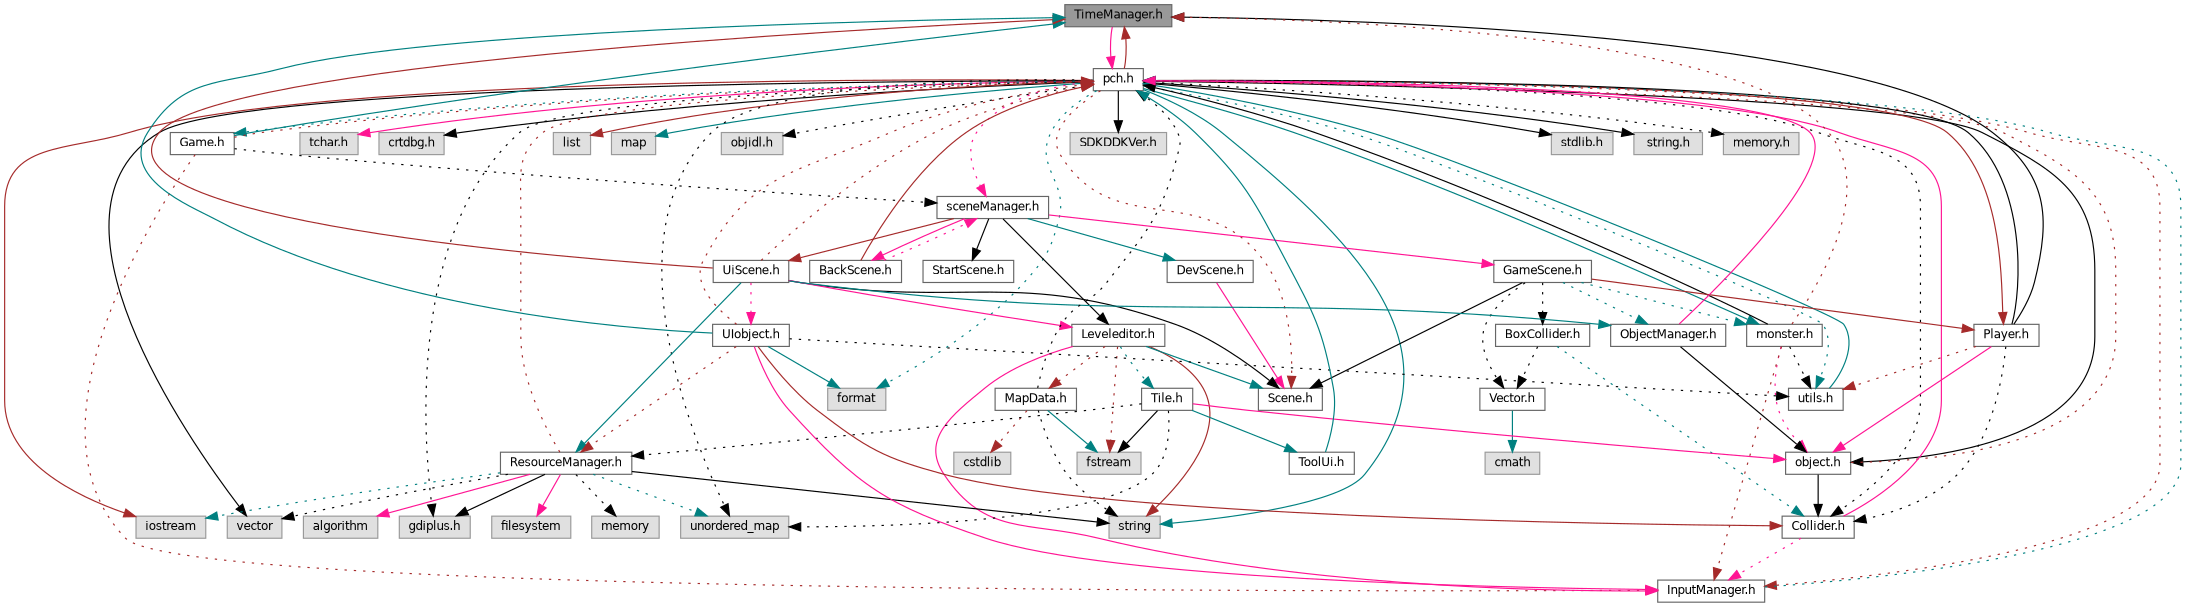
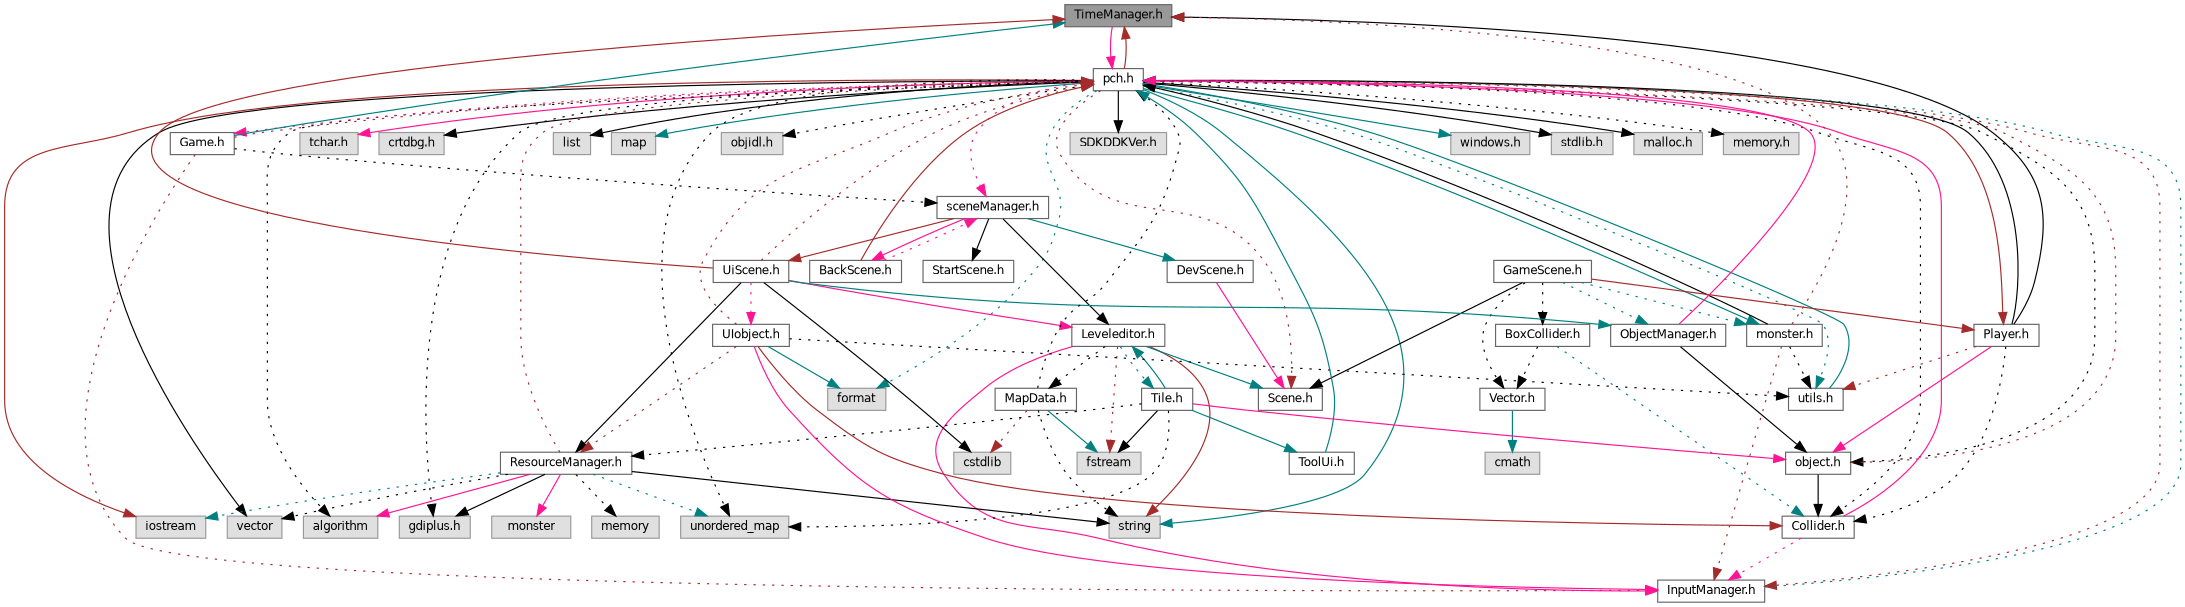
(272, 71) -> none
(669, 95) -> (669, 95)
(724, 112) -> (724, 112)
none -> (285, 137)
none -> (1490, 144)
(1668, 144) -> (1668, 144)
(2035, 162) -> (2035, 162)
(1266, 239) -> none
(1039, 294) -> (864, 362)
(663, 363) -> (663, 363)
(1082, 364) -> (1082, 364)
none -> (1154, 371)
(1777, 403) -> none
(531, 527) -> (531, 527)
